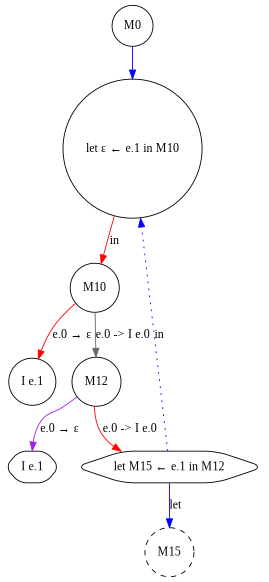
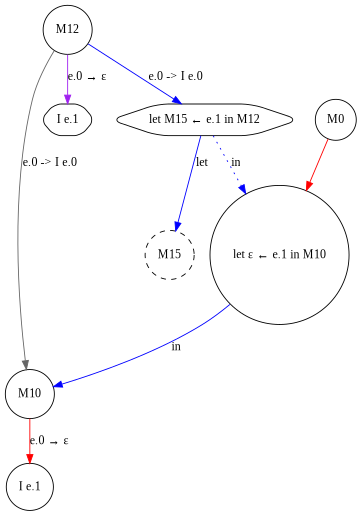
(133, 58) -> (319, 161)
(109, 236) -> (150, 352)
(95, 330) -> (19, 203)
(99, 429) -> (131, 72)
